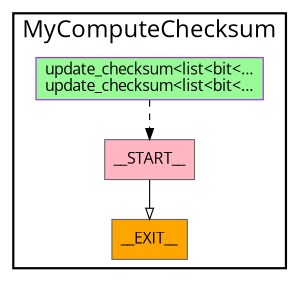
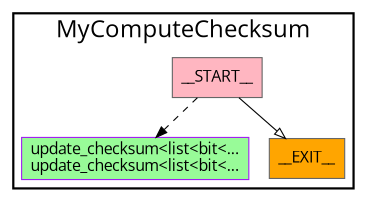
(150, 114) -> (181, 114)
